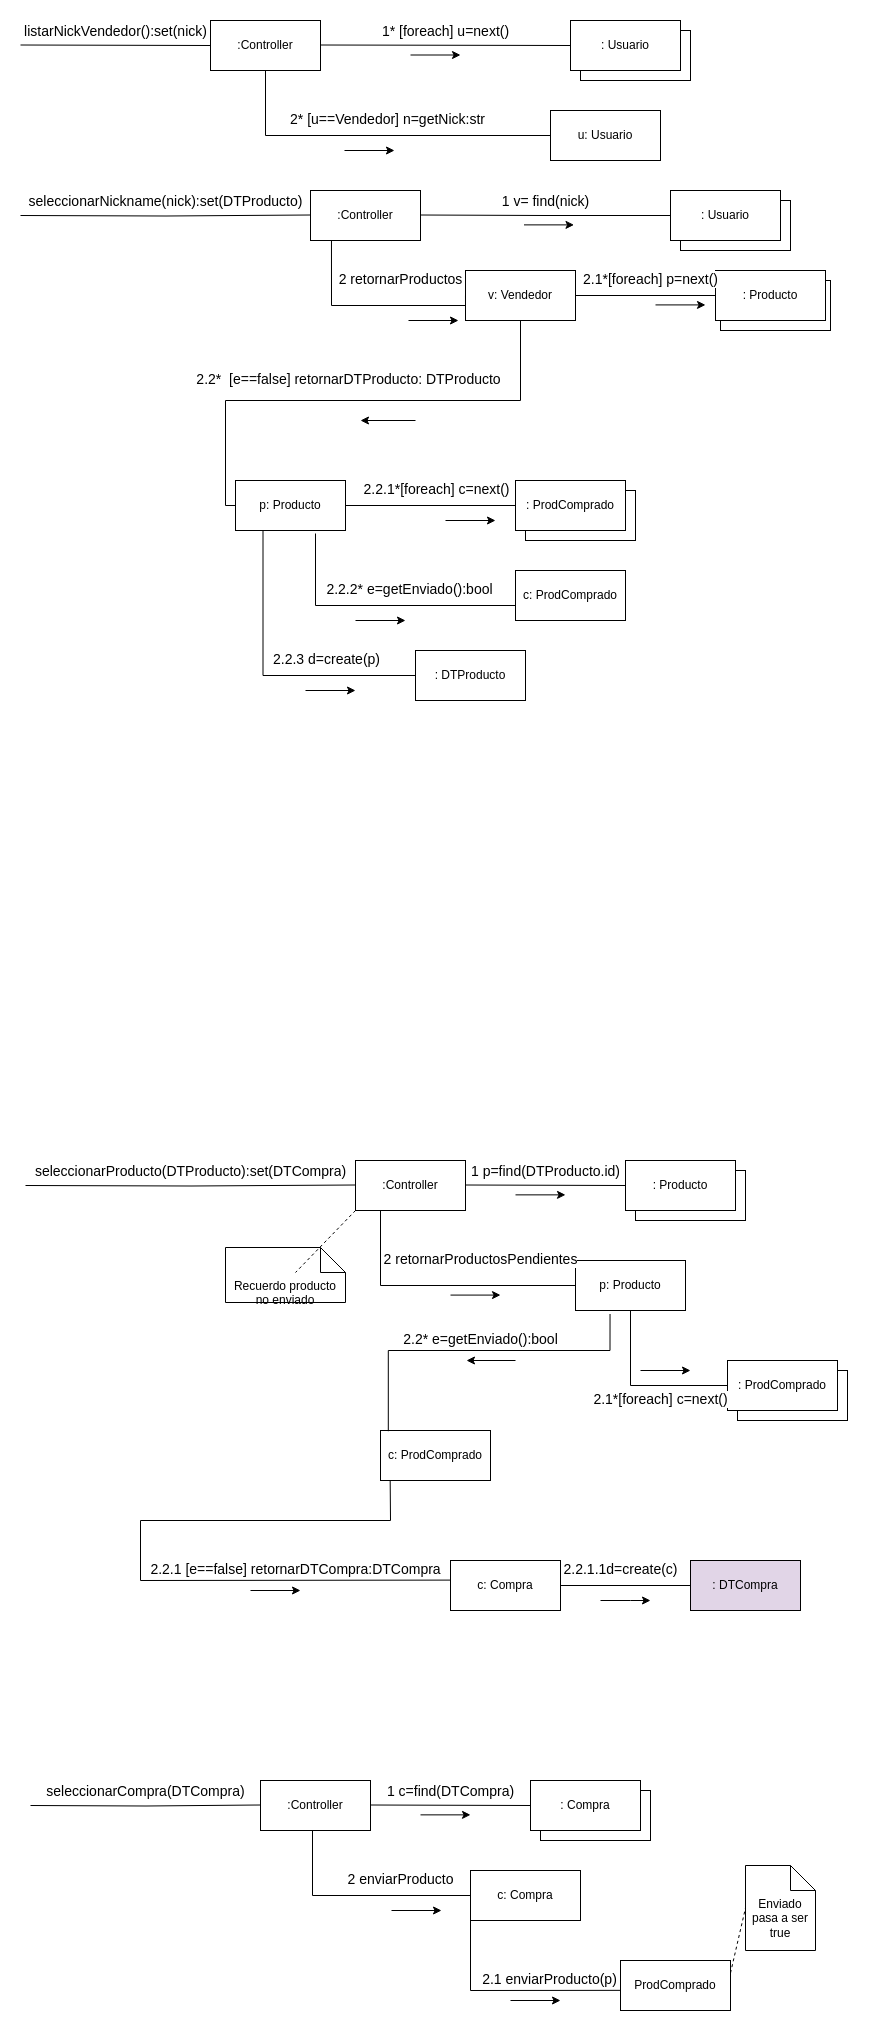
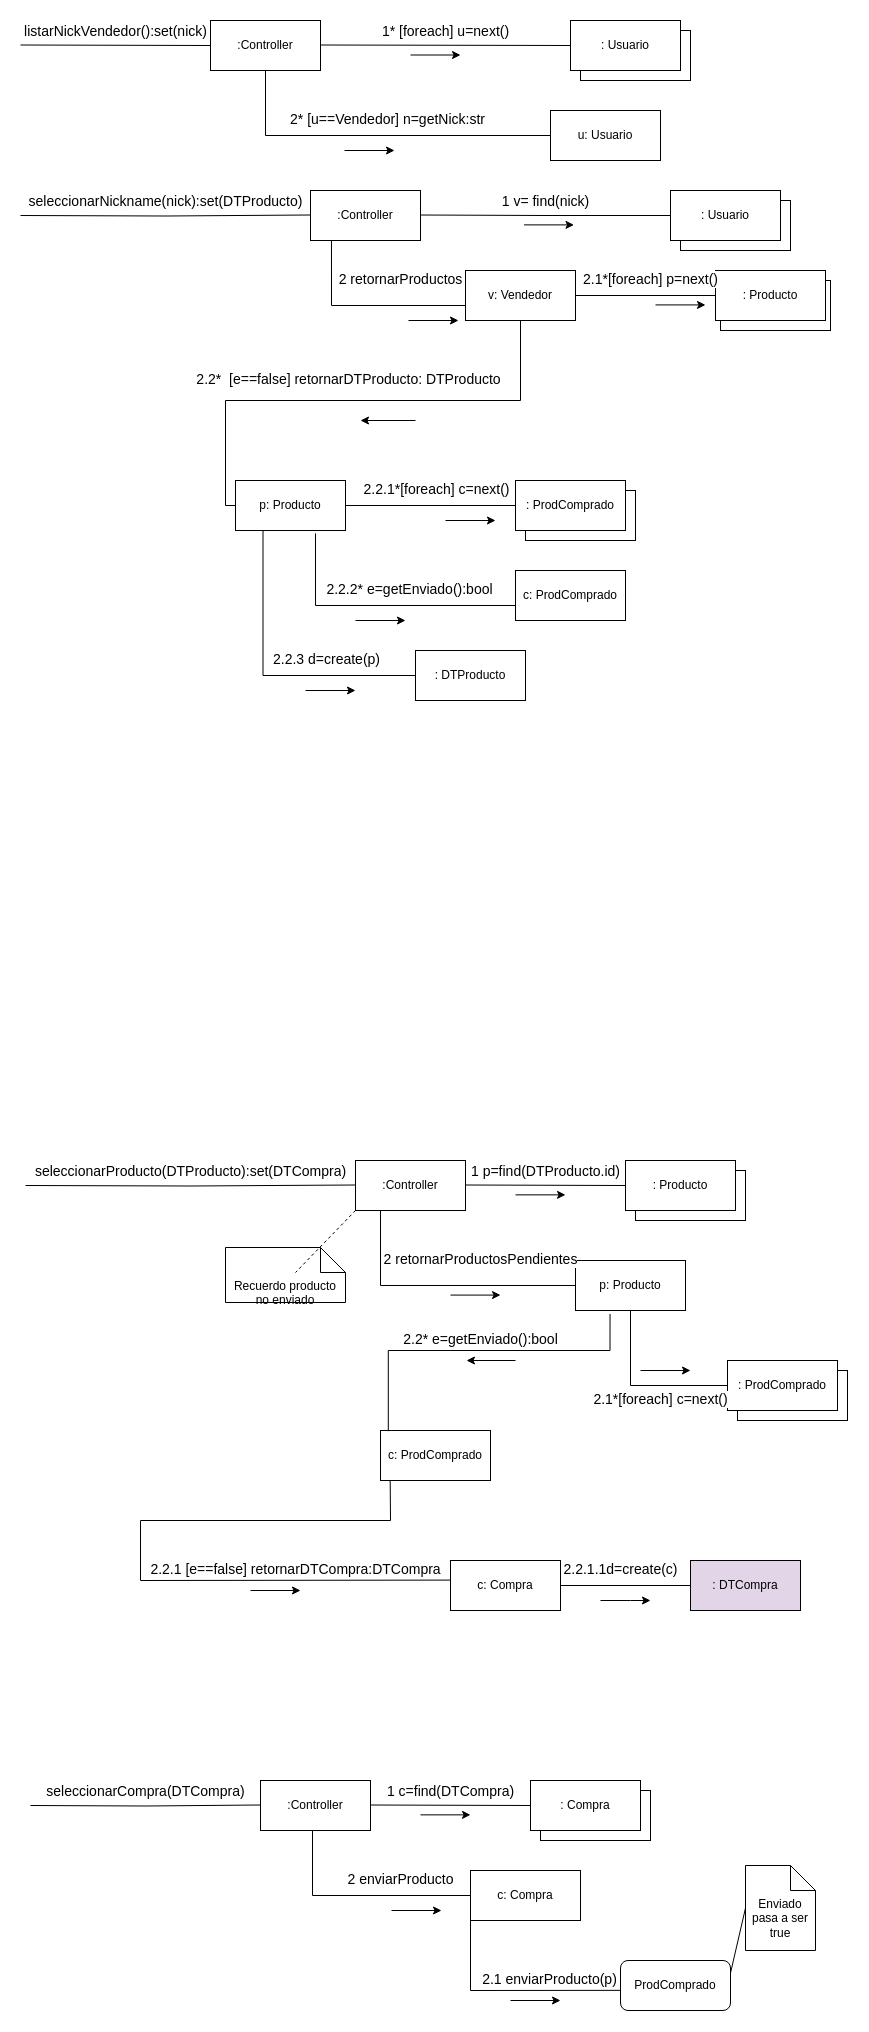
(738, 1940) -> (738, 1940)
(676, 1986) -> (676, 1986)
